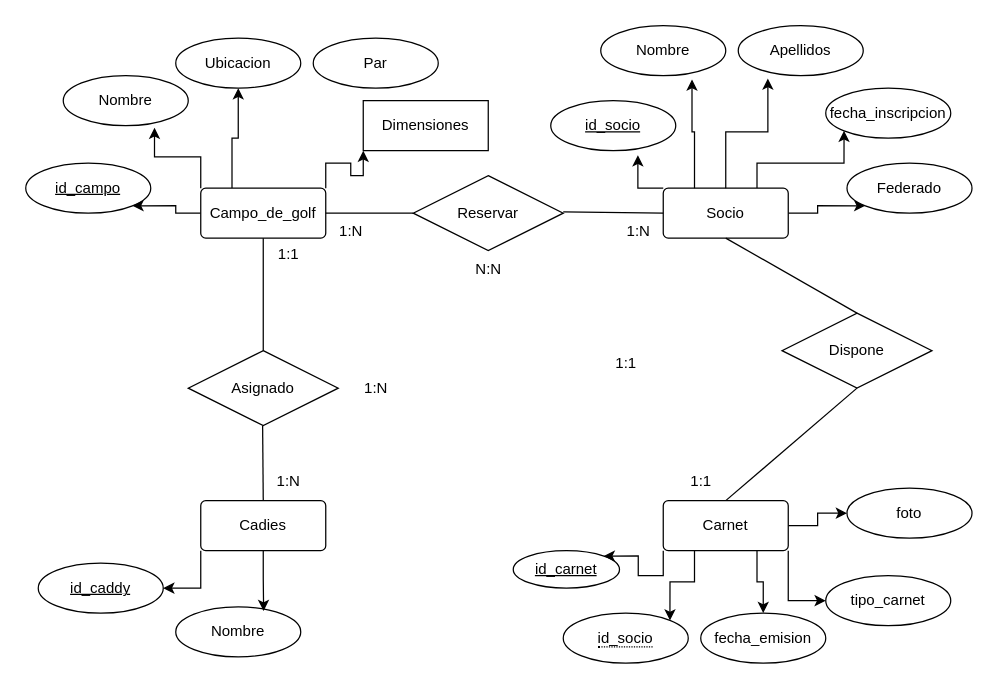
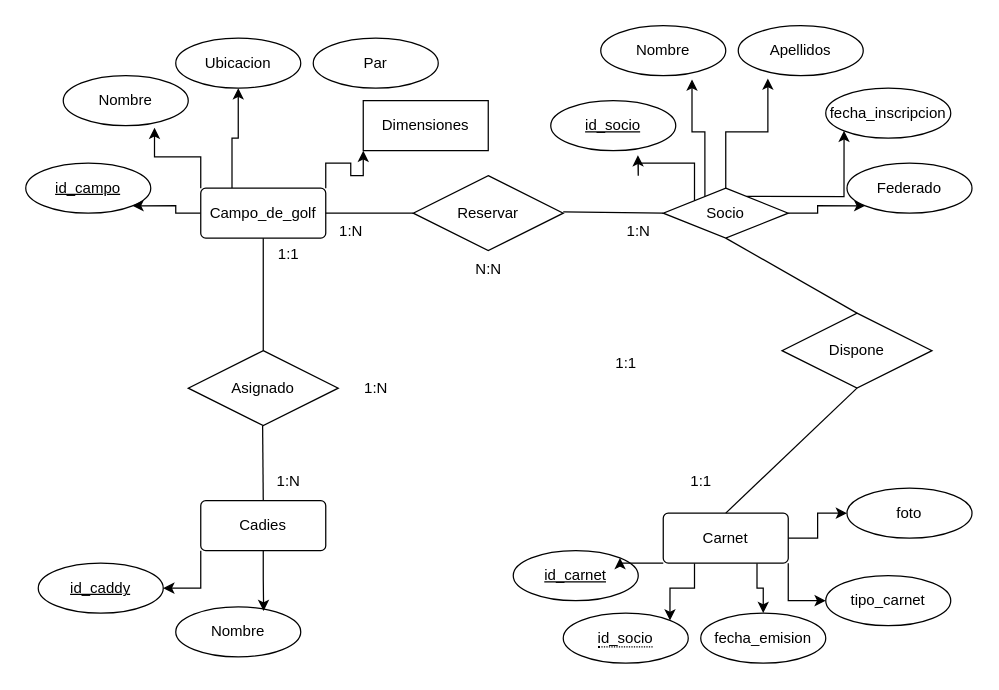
(726, 213) -> (726, 213)
(726, 526) -> (726, 538)
(566, 569) -> (576, 576)
